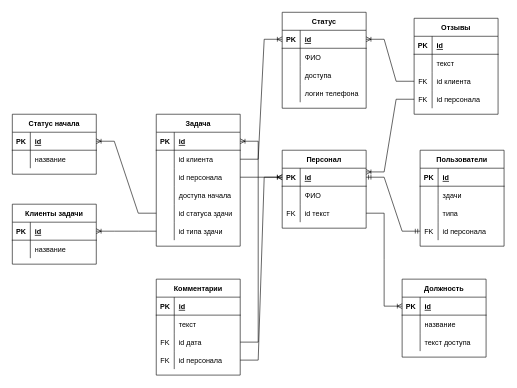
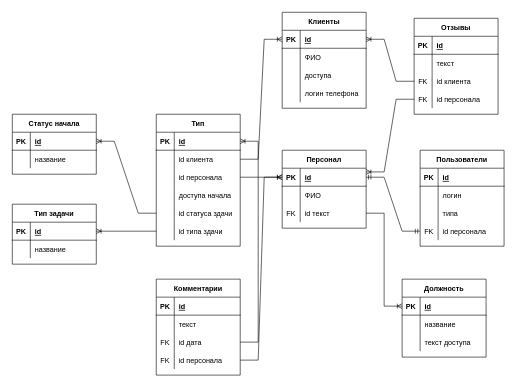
(324, 22) -> (324, 22)
(198, 124) -> (198, 124)
(453, 196) -> (453, 196)
(54, 214) -> (54, 214)
